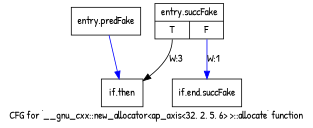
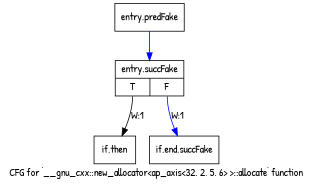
(113, 53) -> (150, 42)
(176, 59) -> (138, 116)
